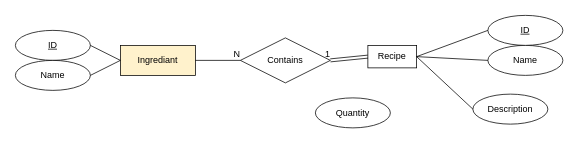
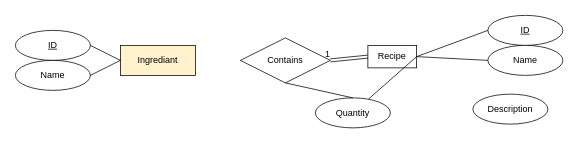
(217, 60) -> none
(445, 84) -> (392, 79)
none -> (320, 90)
